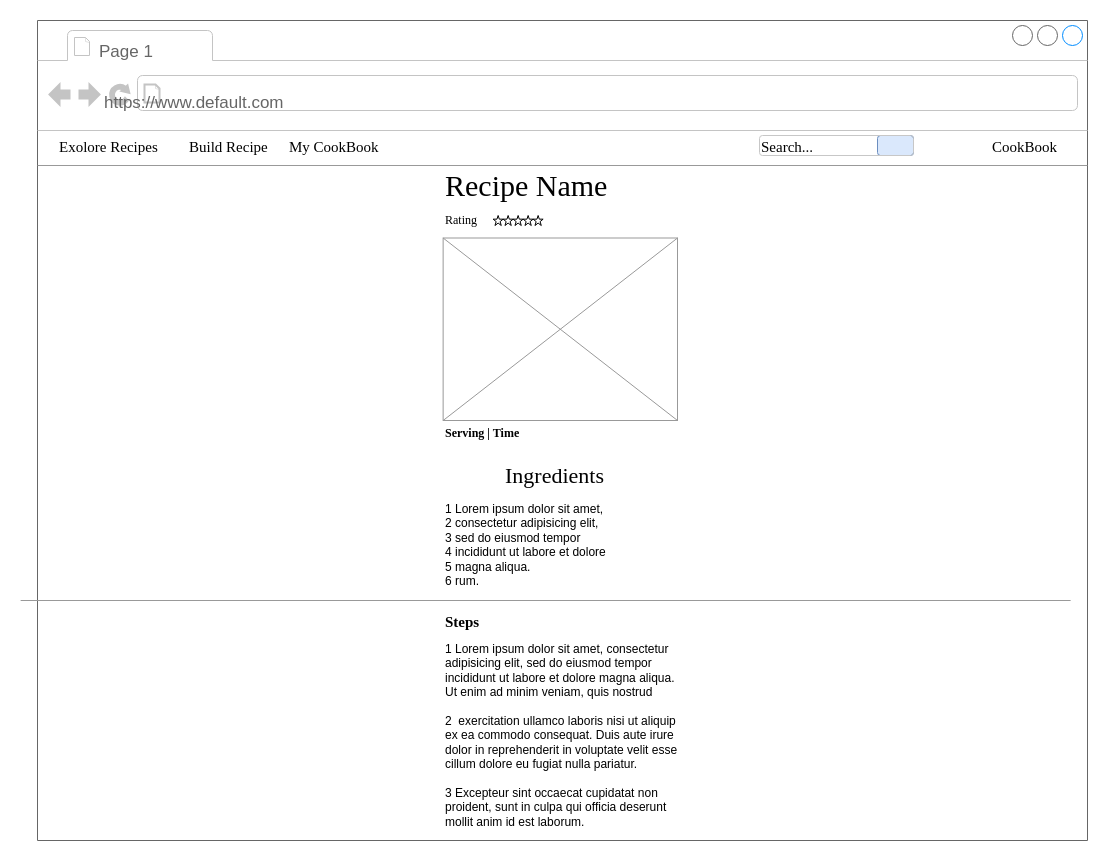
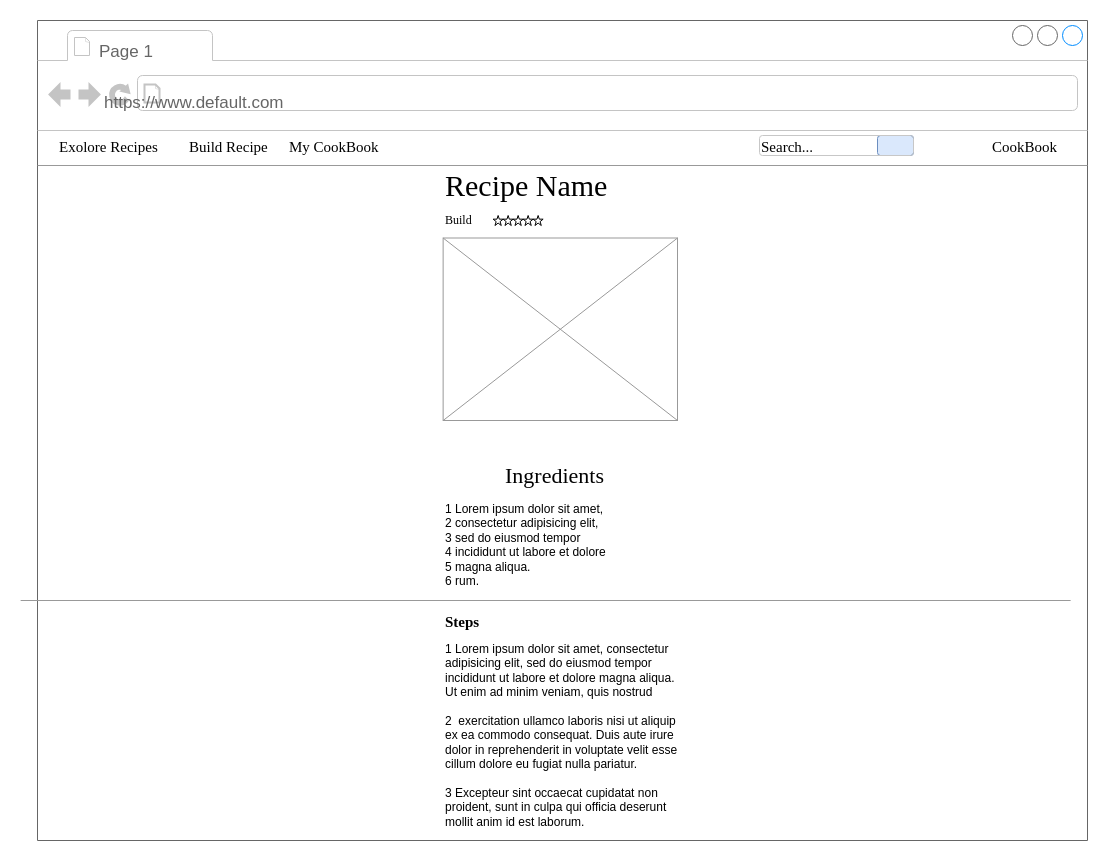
(464, 221) -> (459, 221)
(535, 436) -> none
